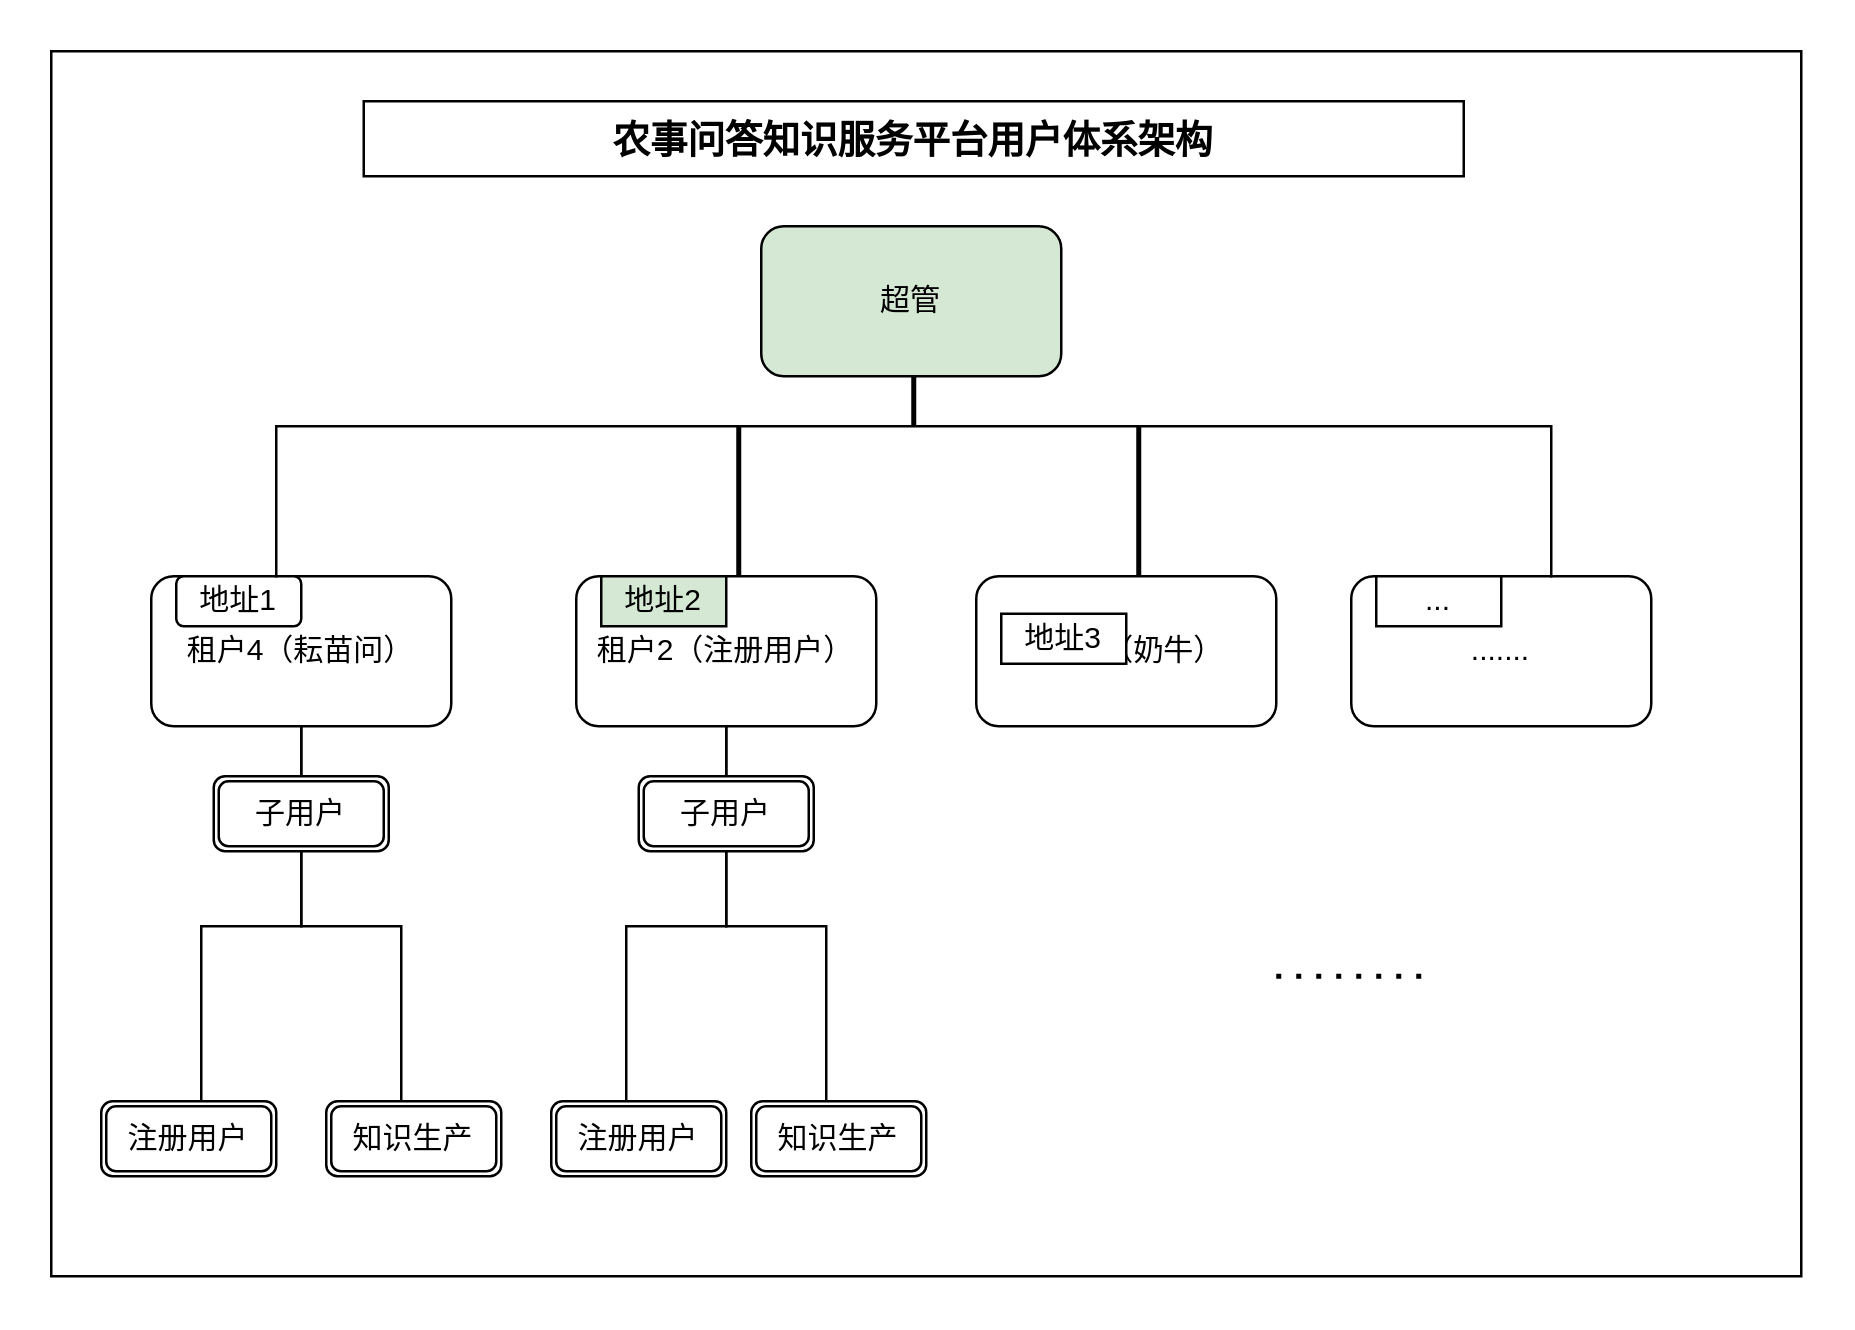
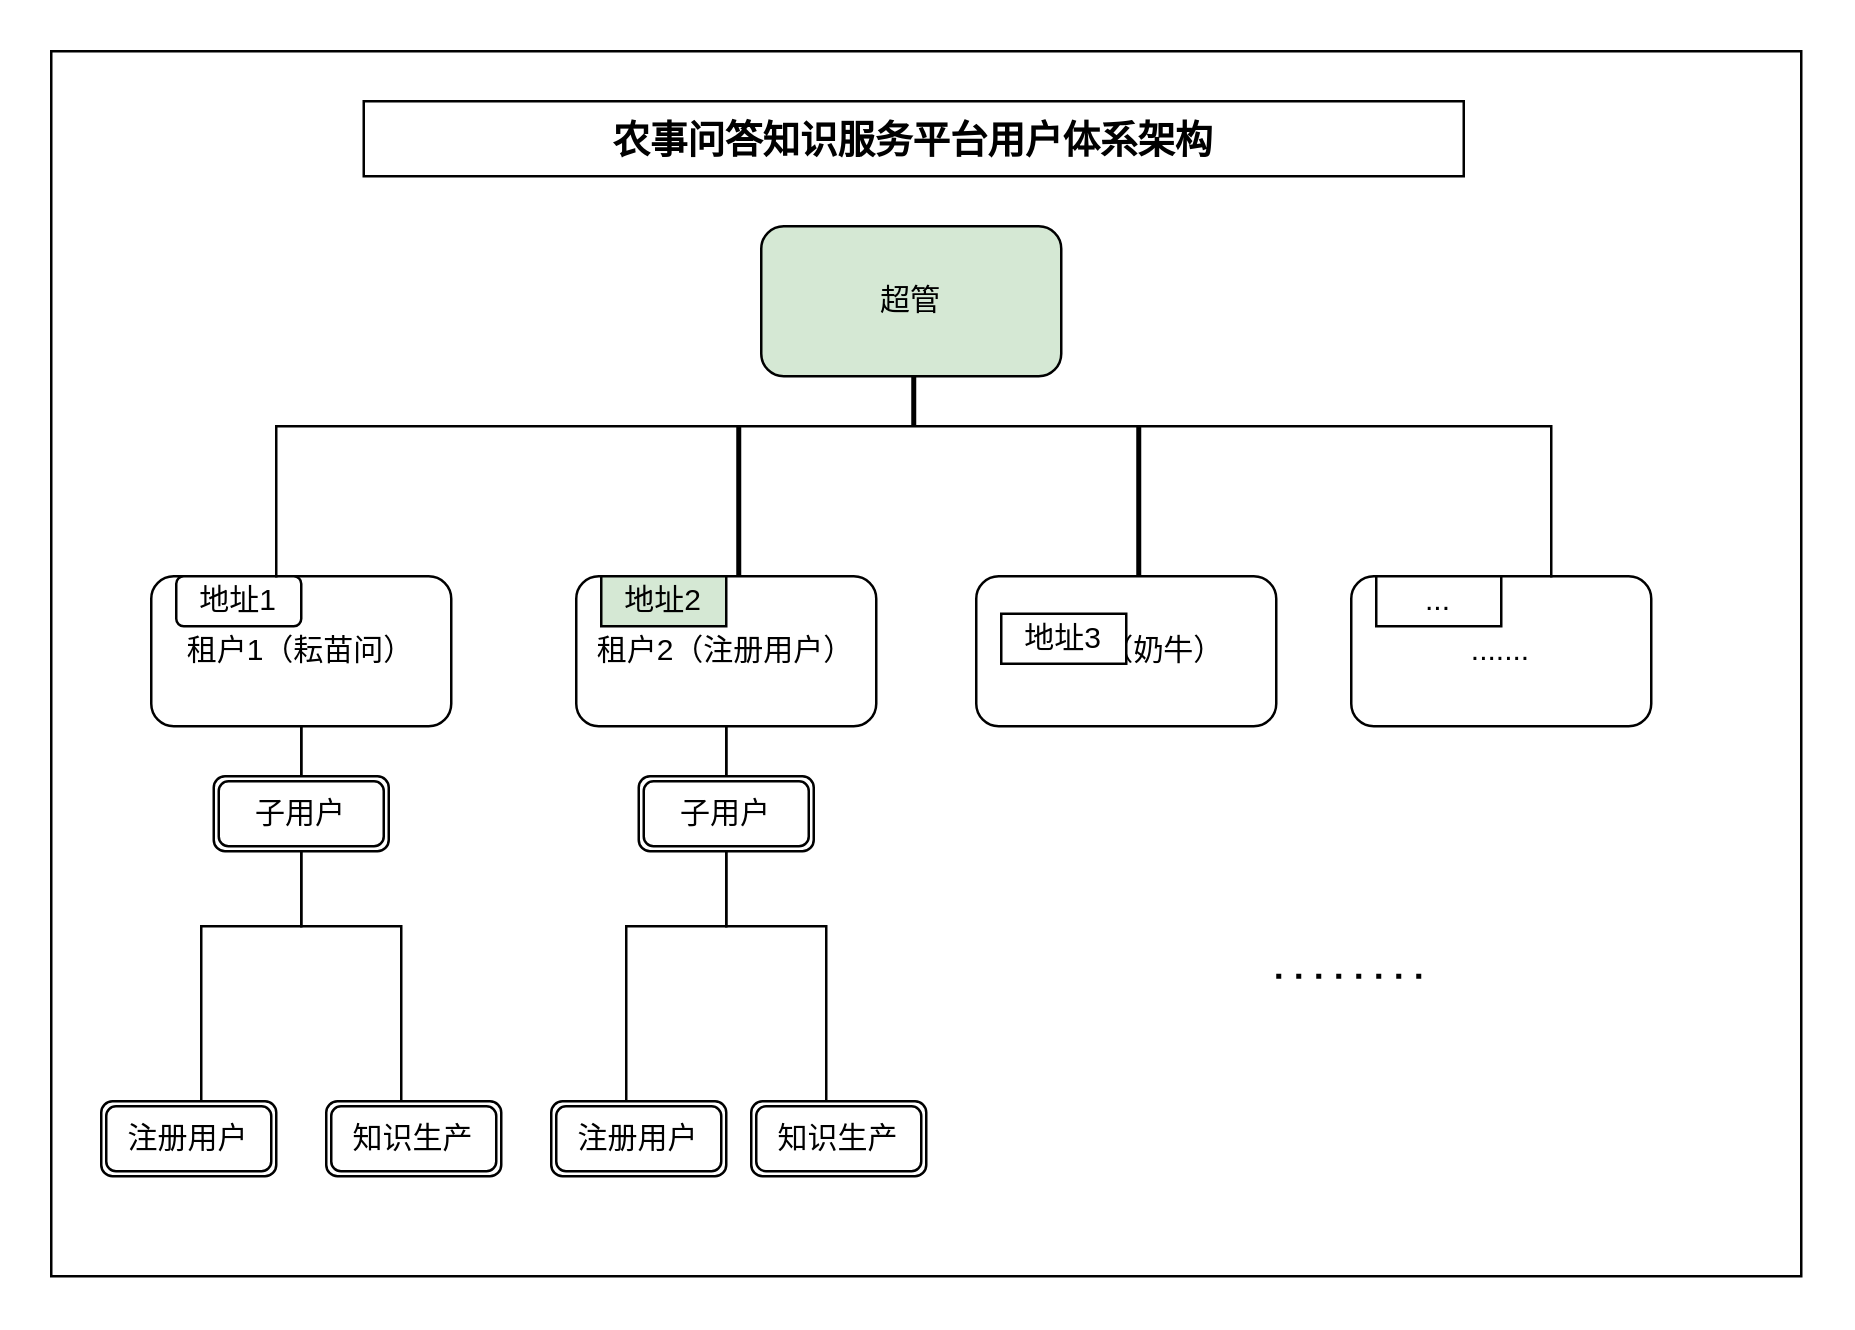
(301, 651) -> (301, 651)
